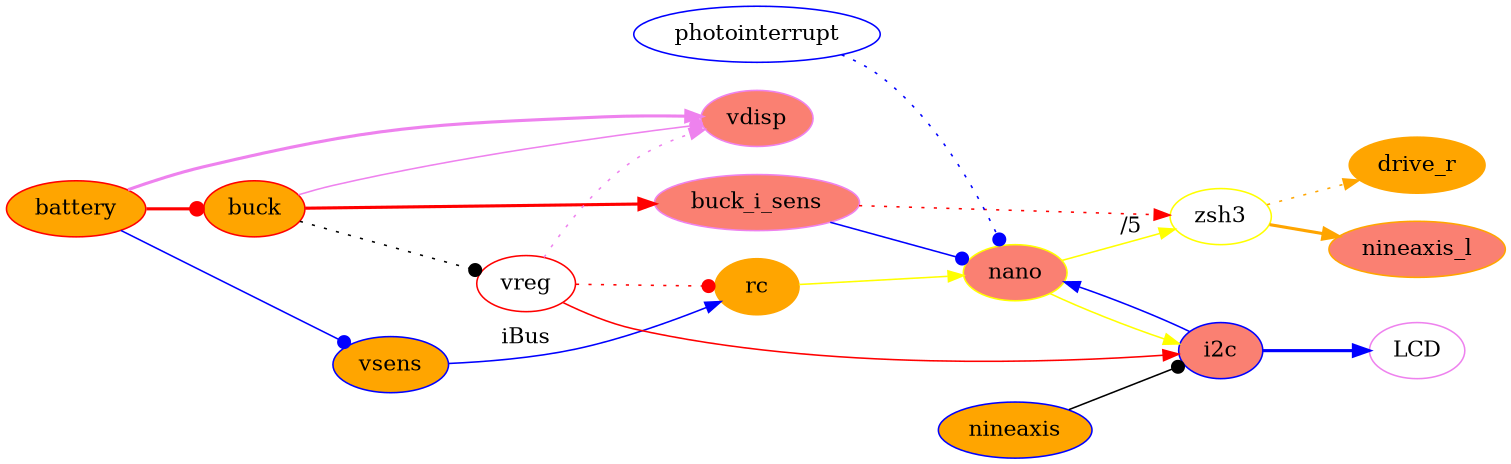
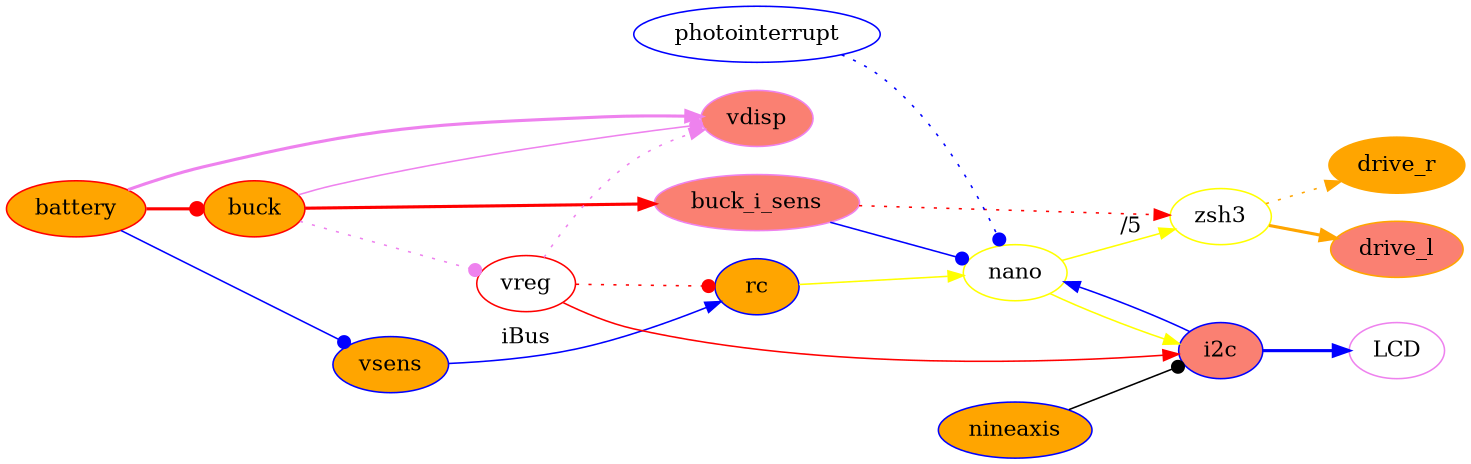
(384, 245) -> (384, 245)
(1417, 249) -> (1397, 249)
(1015, 273) -> (1015, 273)
(757, 287) -> (757, 287)
